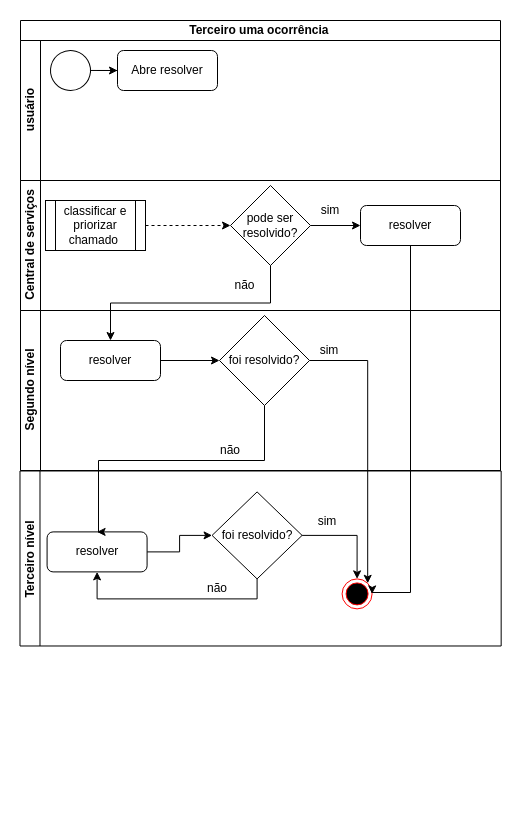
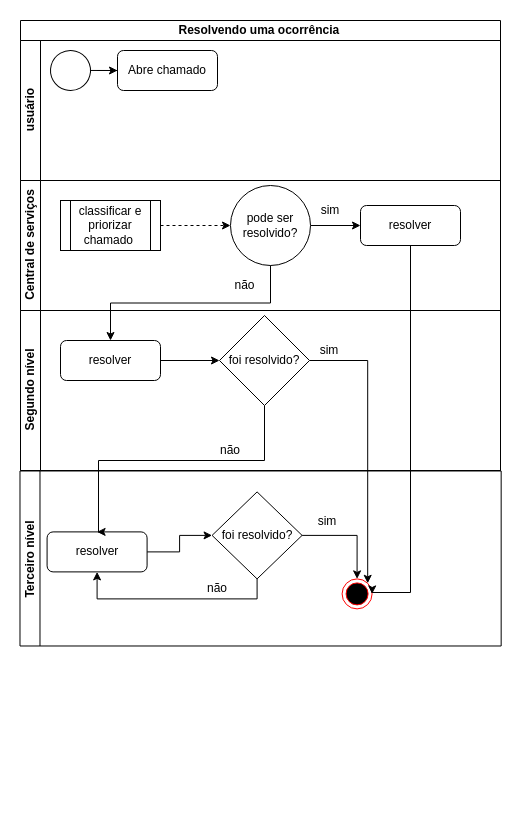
(261, 31) -> (261, 31)
(168, 71) -> (168, 71)
(96, 226) -> (111, 226)
(271, 226) -> (271, 226)
